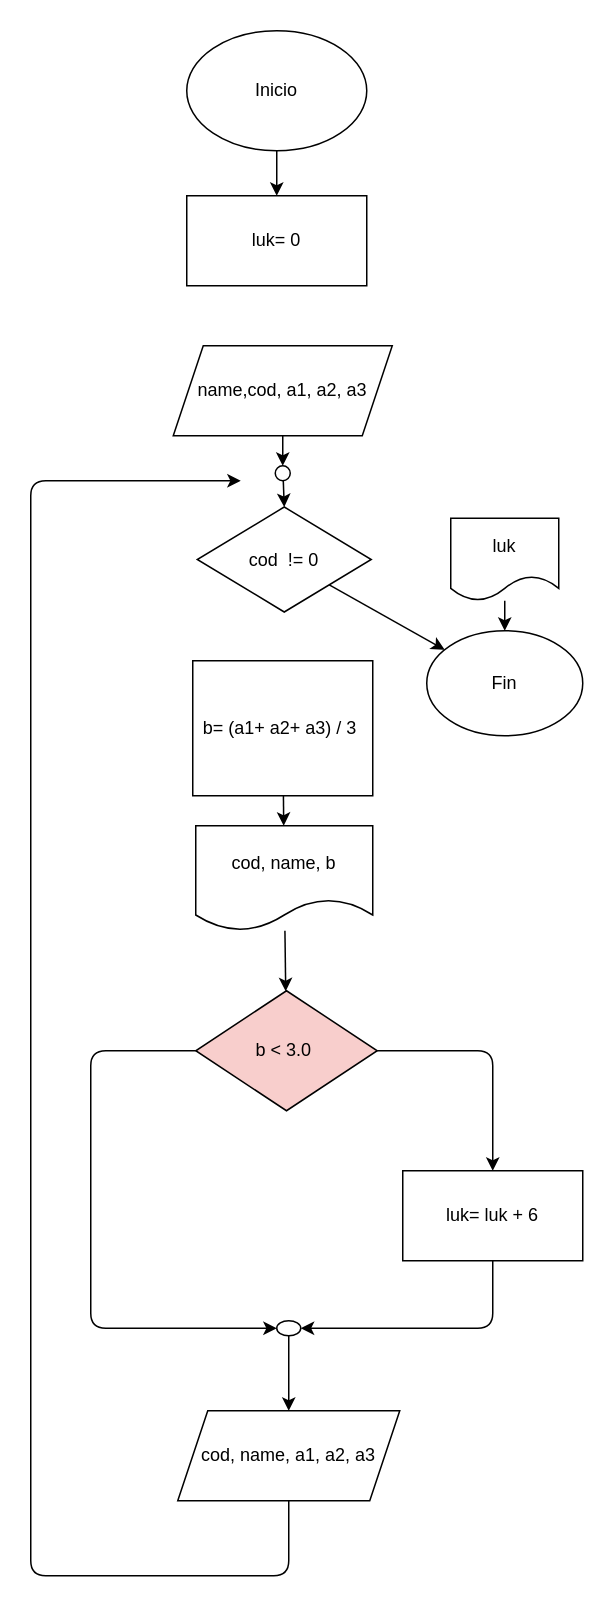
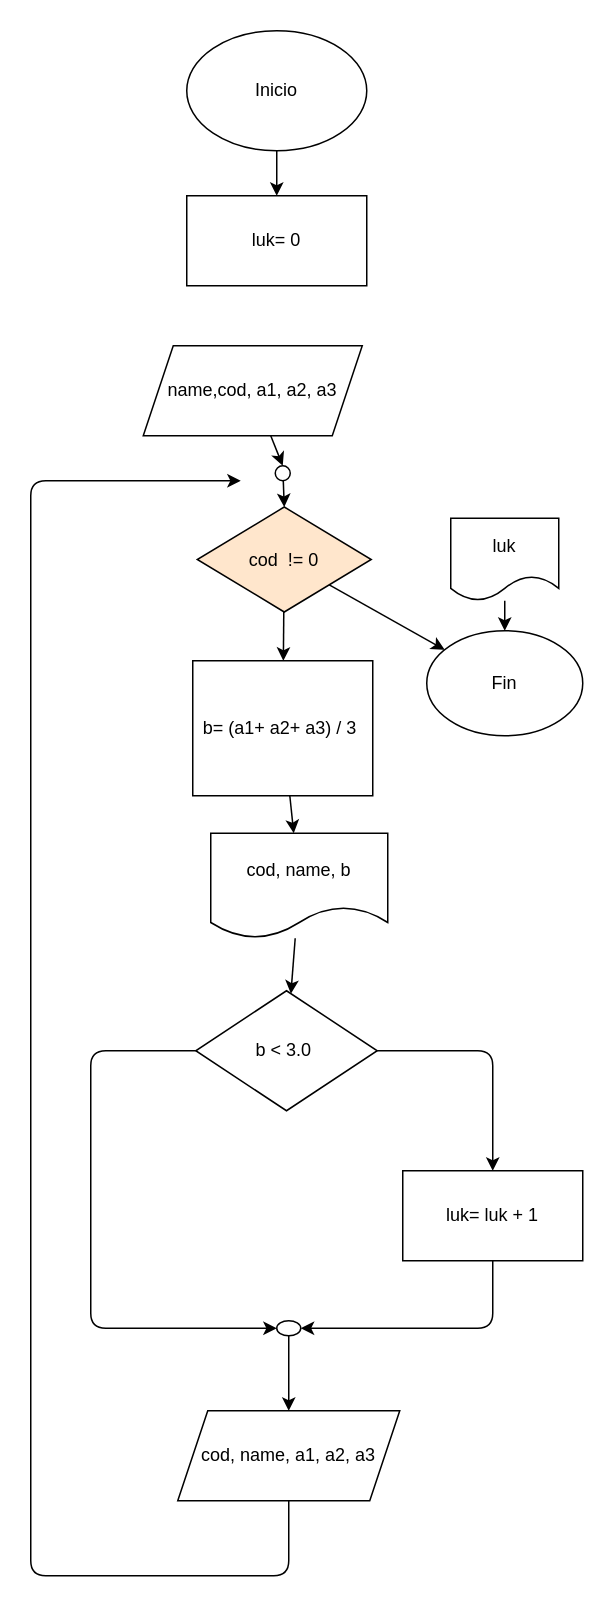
(283, 391) -> (253, 391)
(284, 560) -> (284, 560)
none -> (284, 631)
(284, 878) -> (299, 886)
(287, 1051) -> (287, 1051)
(493, 1216) -> (493, 1216)
